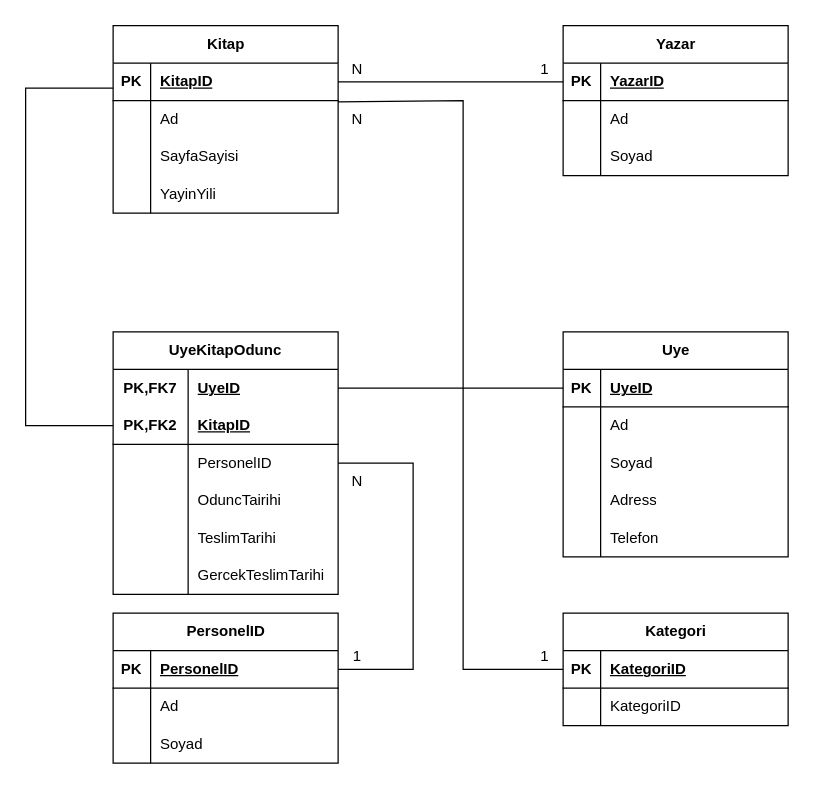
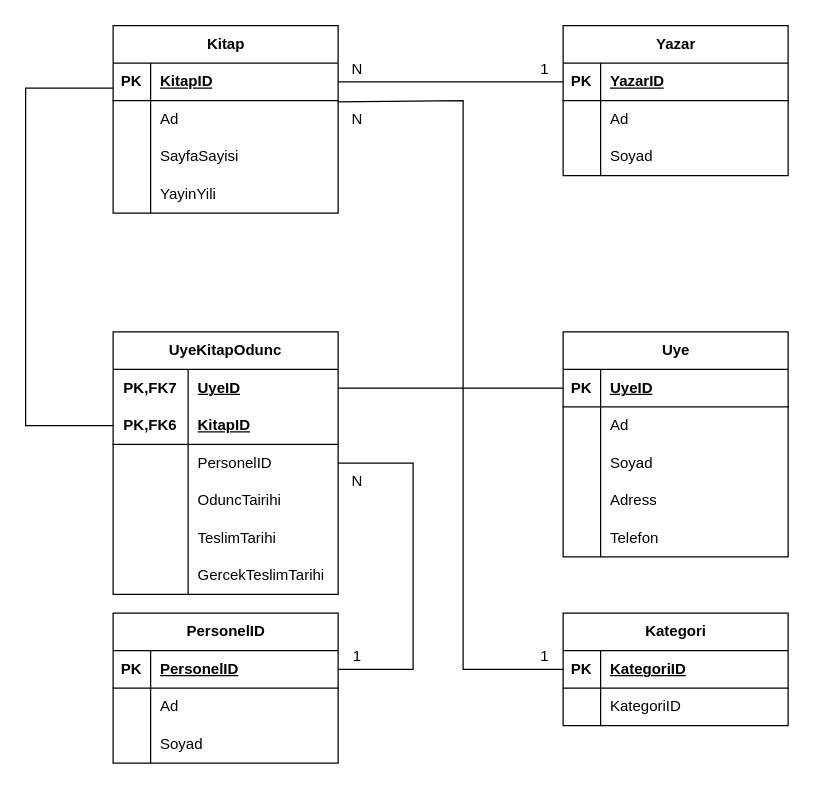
(151, 426) -> (151, 426)
